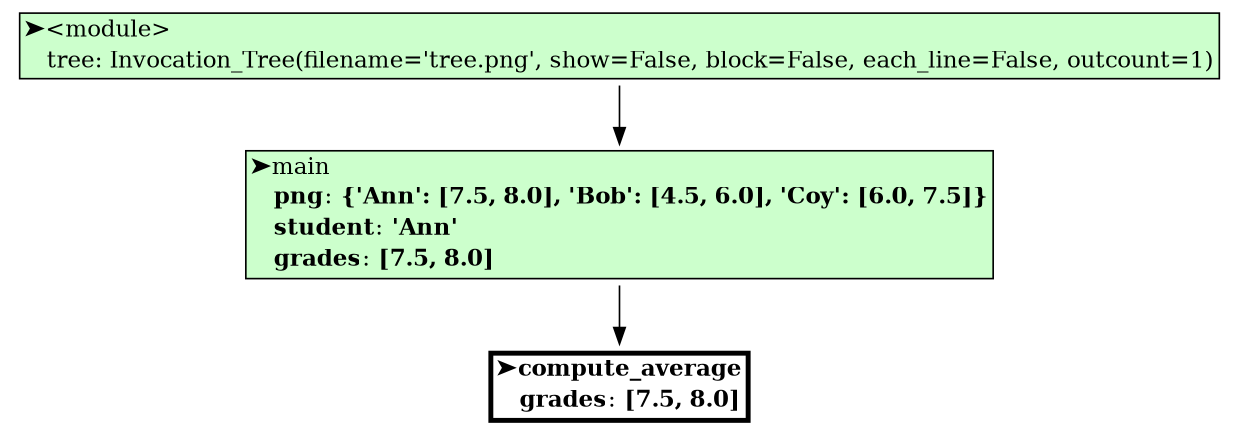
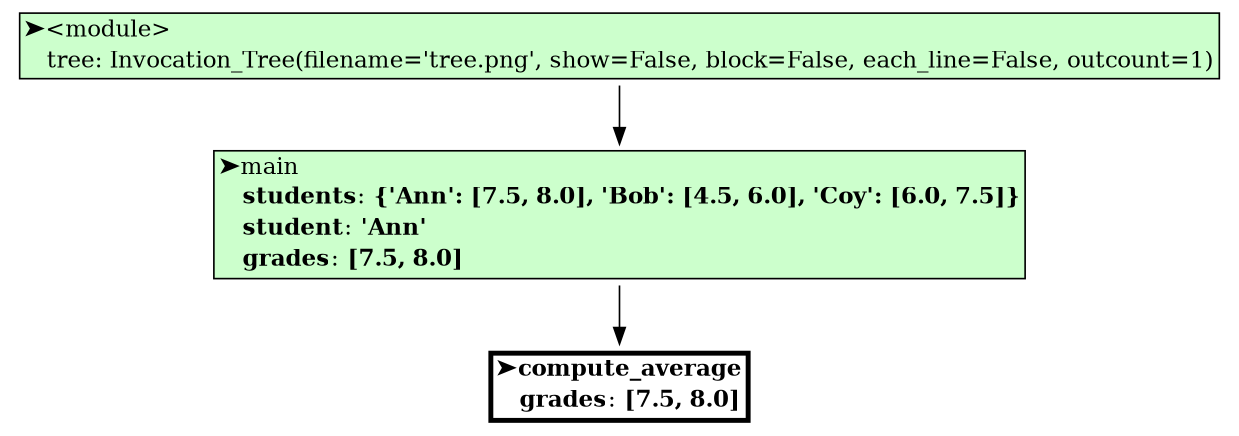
(299, 197) -> (300, 197)
